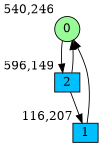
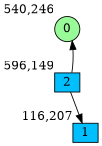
(61, 52) -> none
(89, 85) -> none
